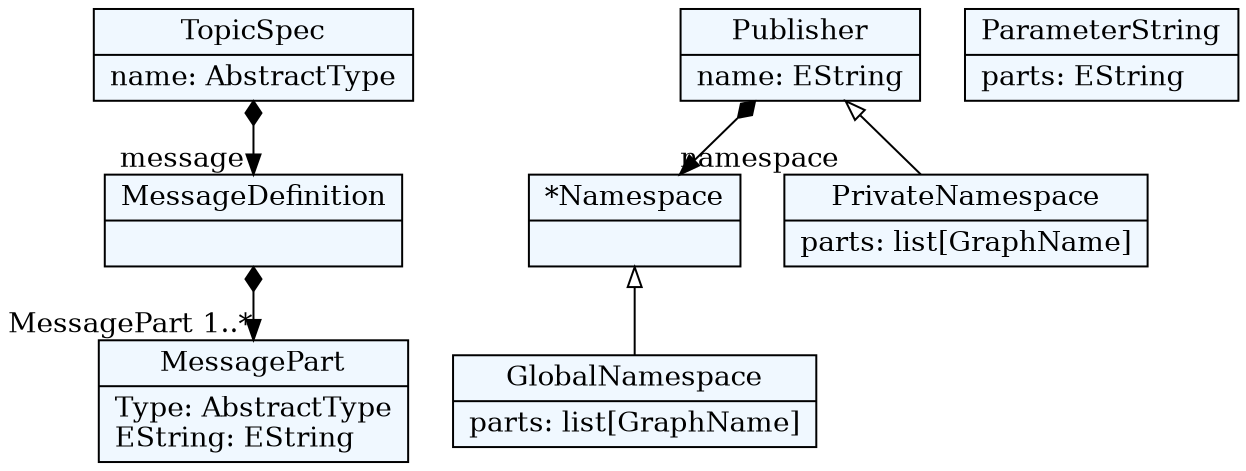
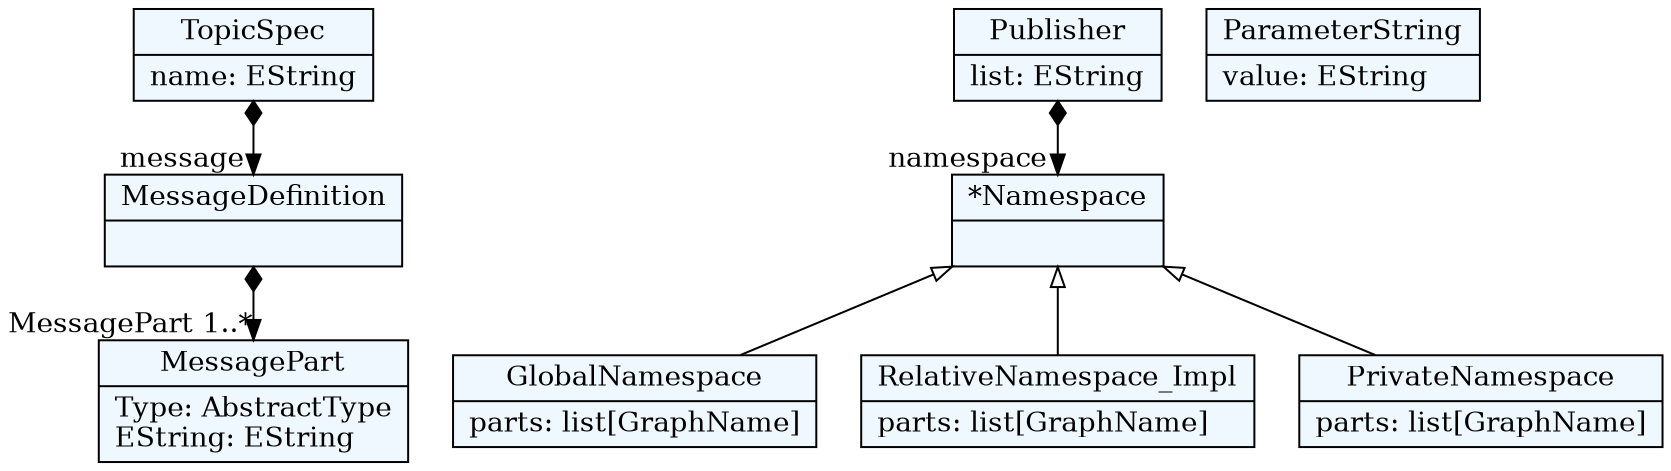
(253, 77) -> (253, 77)
(800, 77) -> (1058, 77)
(1084, 77) -> (1325, 77)
(891, 145) -> (1279, 315)
none -> (1058, 401)
